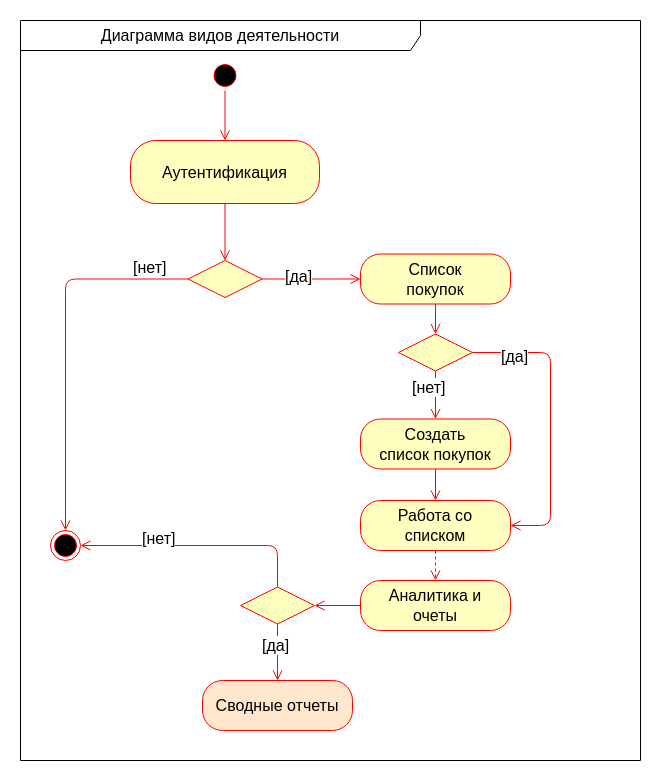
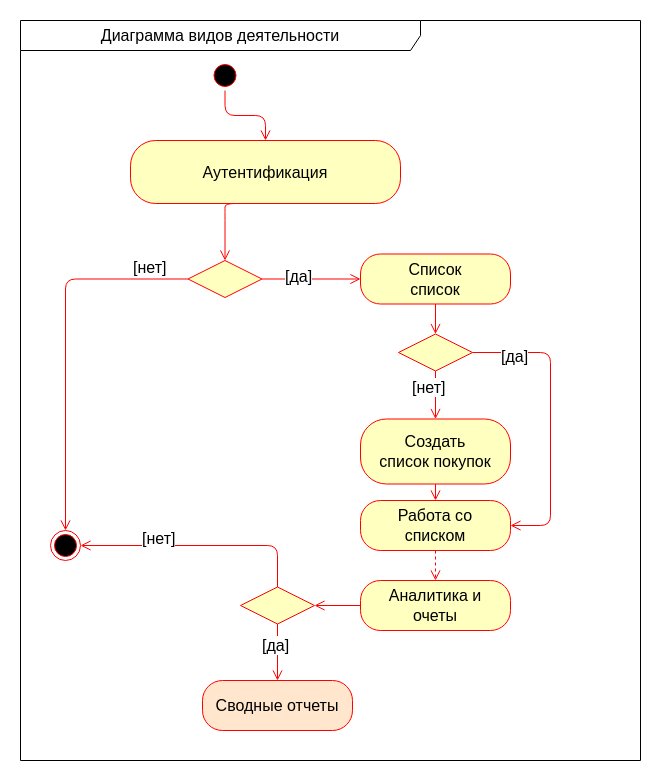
(225, 172) -> (266, 172)
(436, 280) -> (436, 280)
(436, 444) -> (436, 452)
